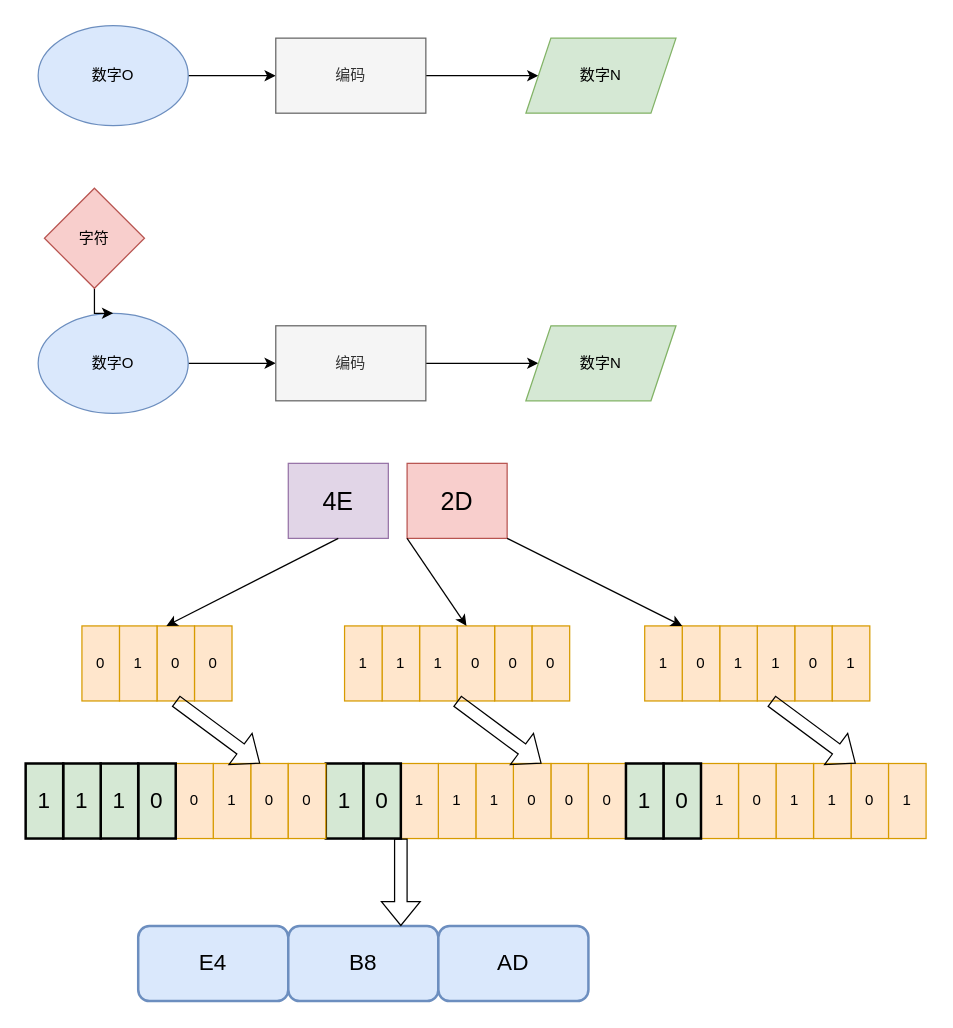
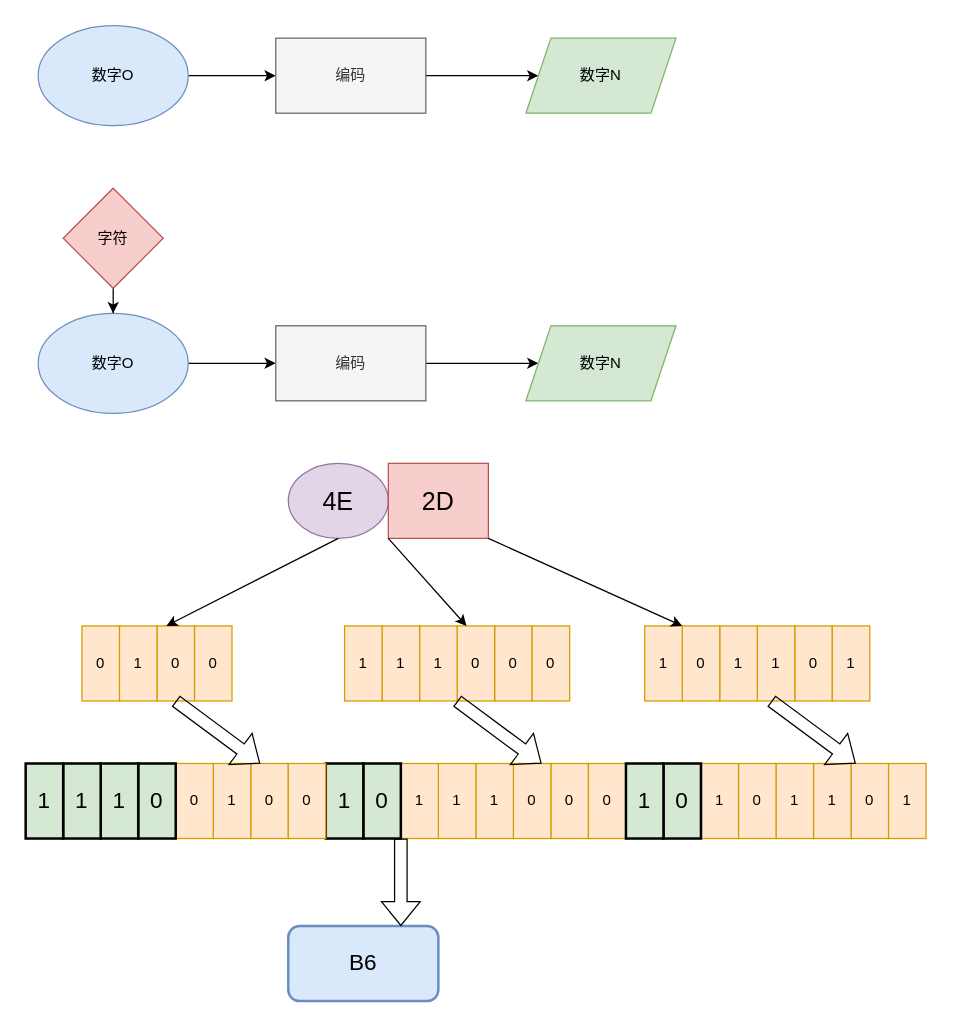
(94, 238) -> (113, 238)
(338, 501) -> (338, 501)
(457, 501) -> (438, 501)
(213, 963) -> none
(363, 963) -> (363, 963)
(513, 963) -> none
